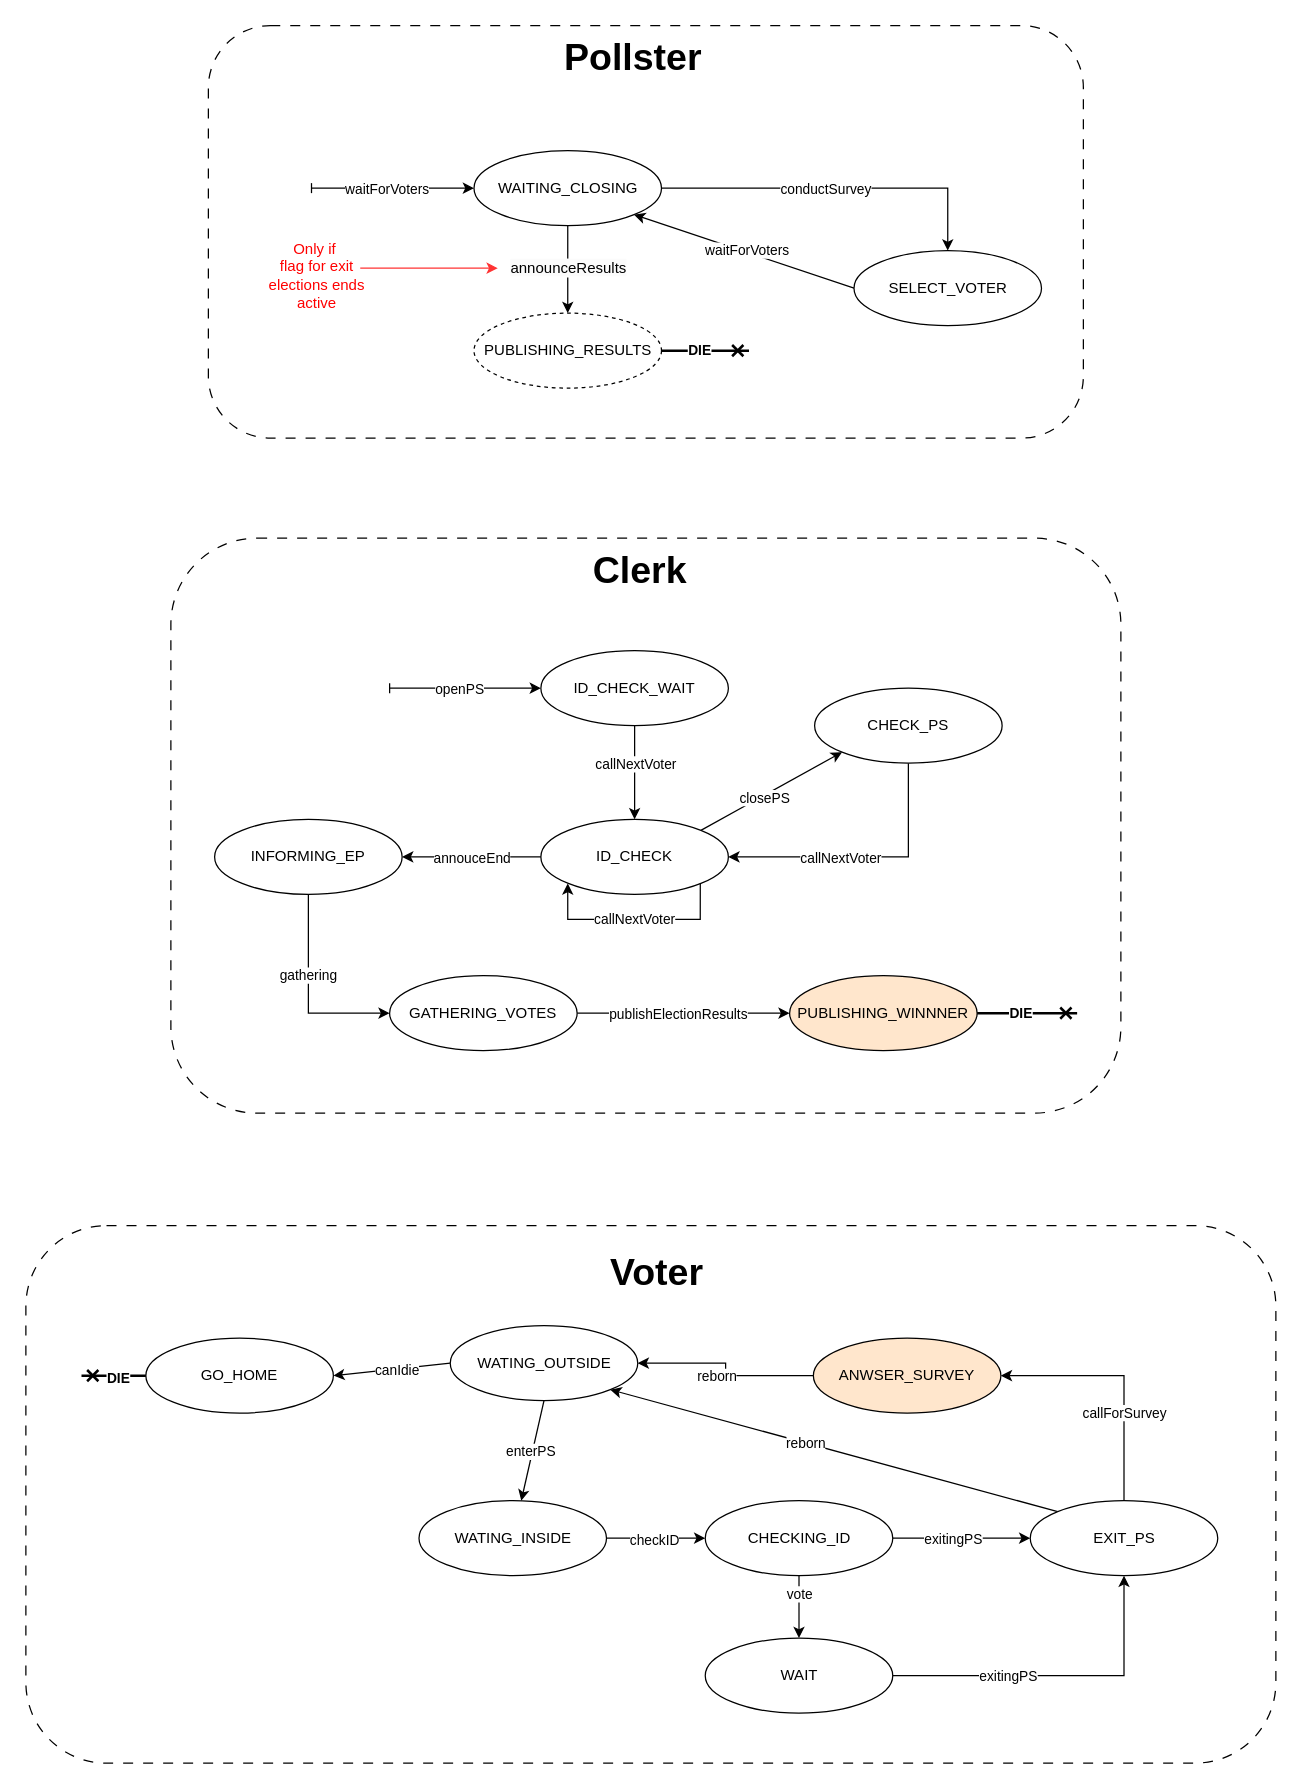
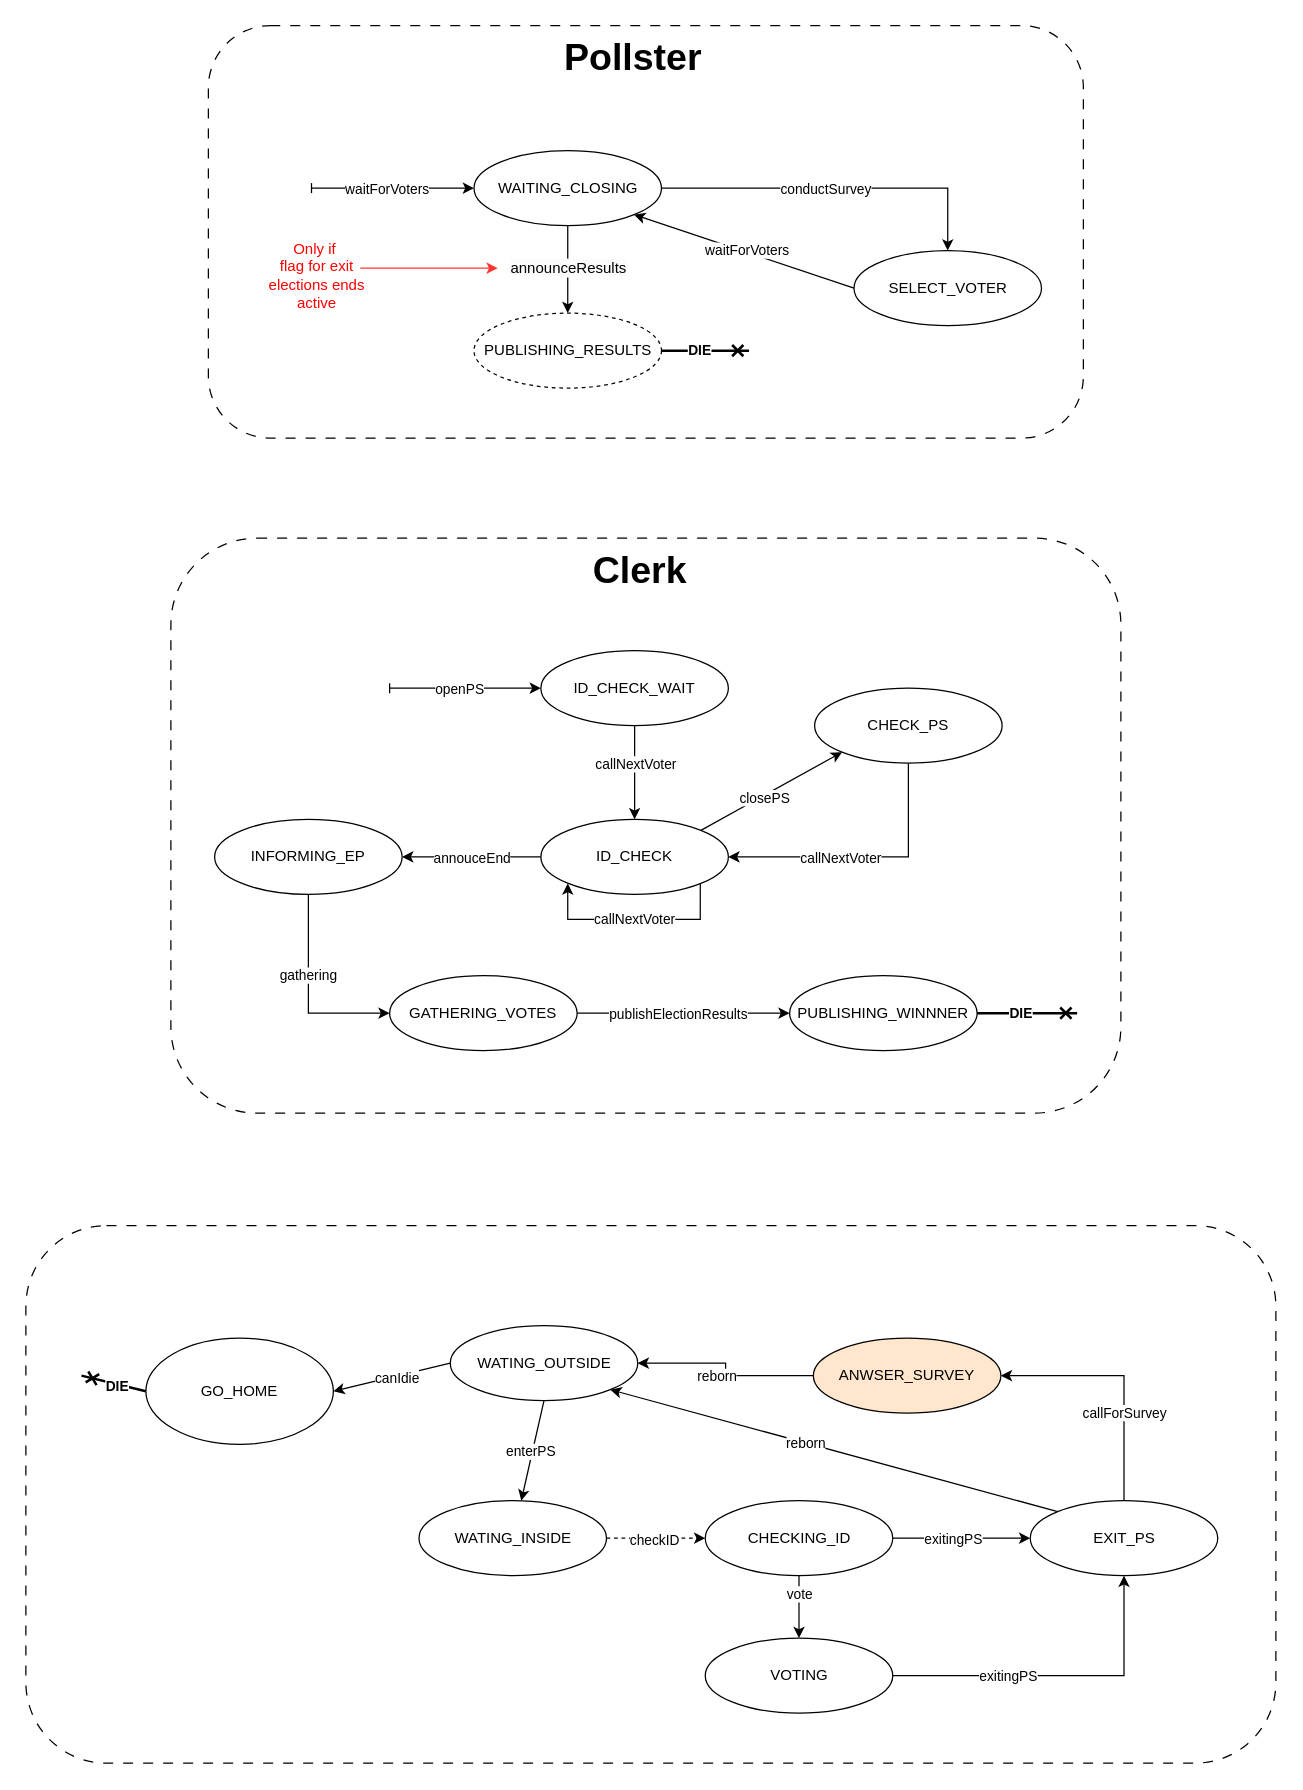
(883, 1013) -> (883, 1013)
(657, 1269) -> none
(239, 1376) -> (239, 1391)
(619, 1538) -> (619, 1538)
(799, 1676) -> (799, 1676)
